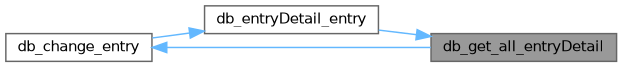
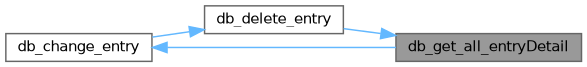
(291, 20) -> (274, 20)
